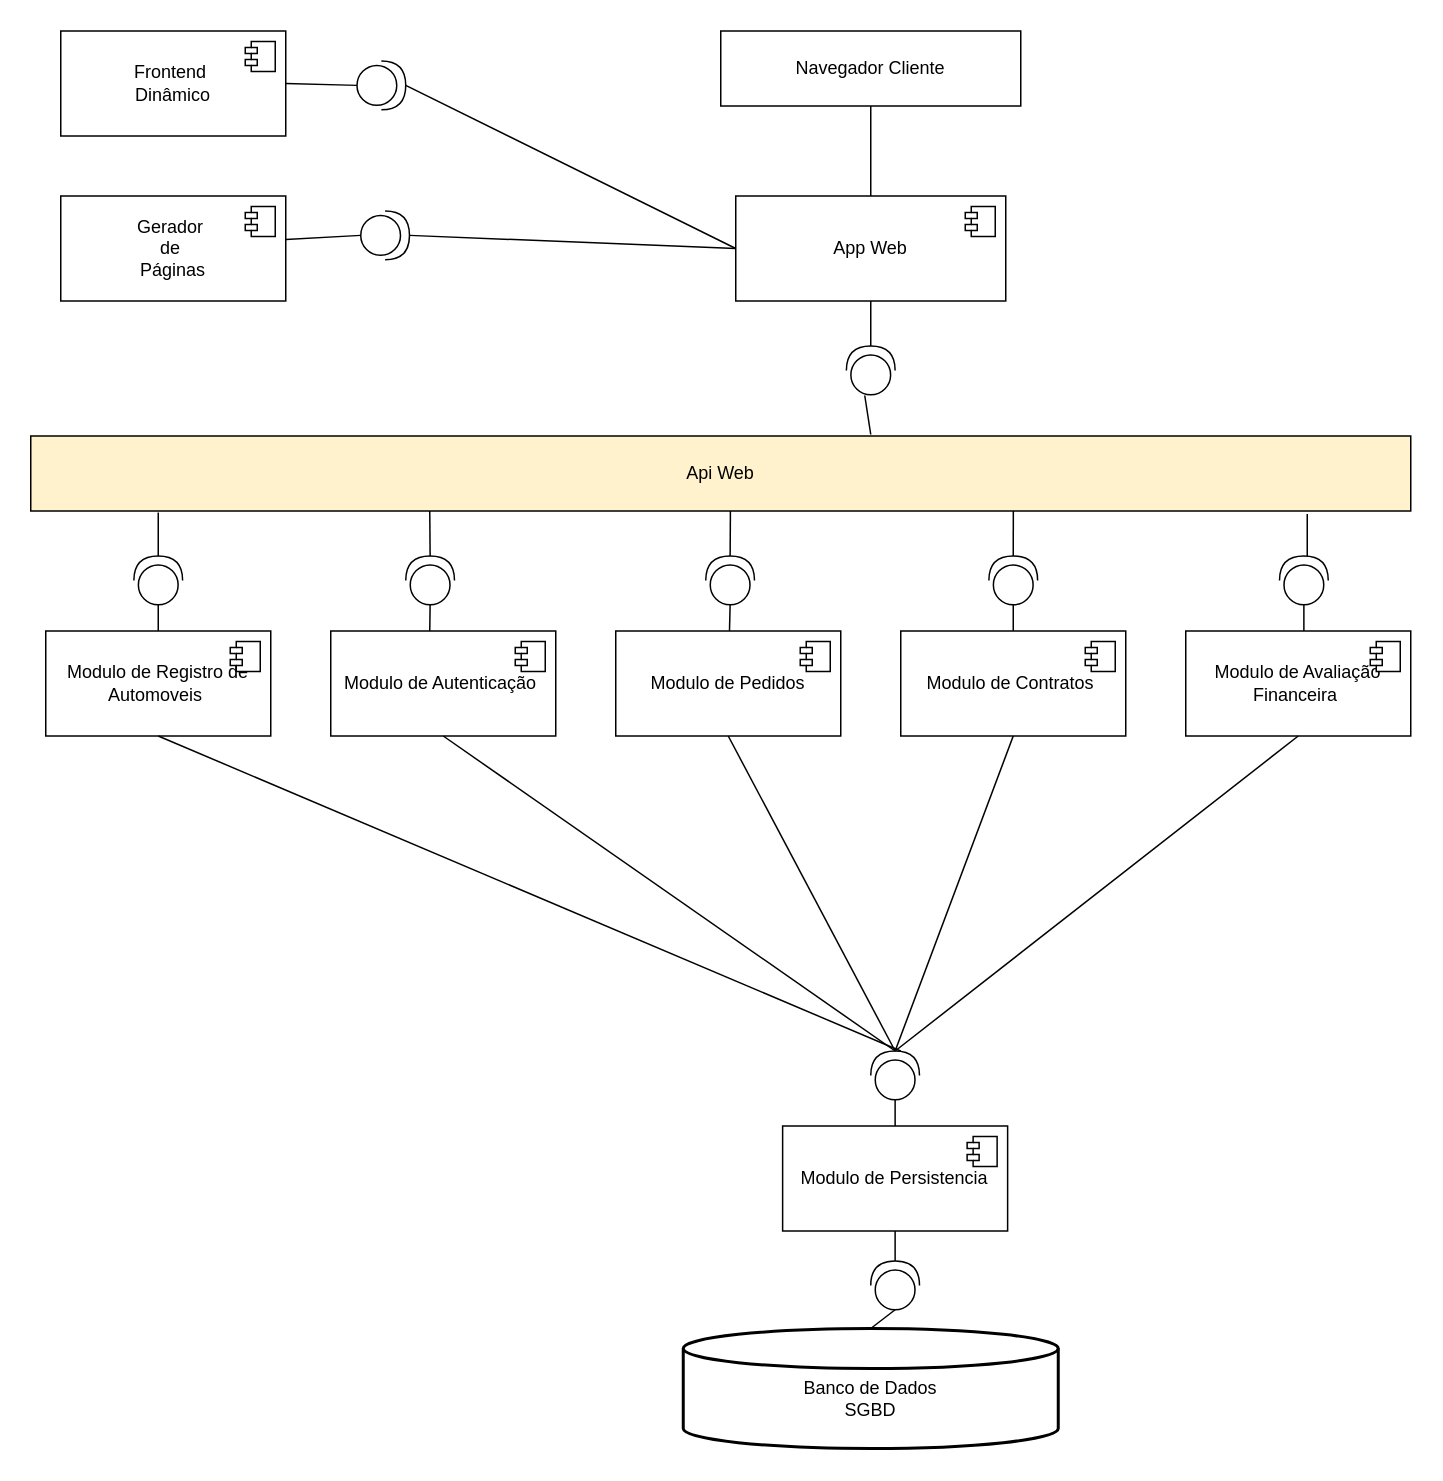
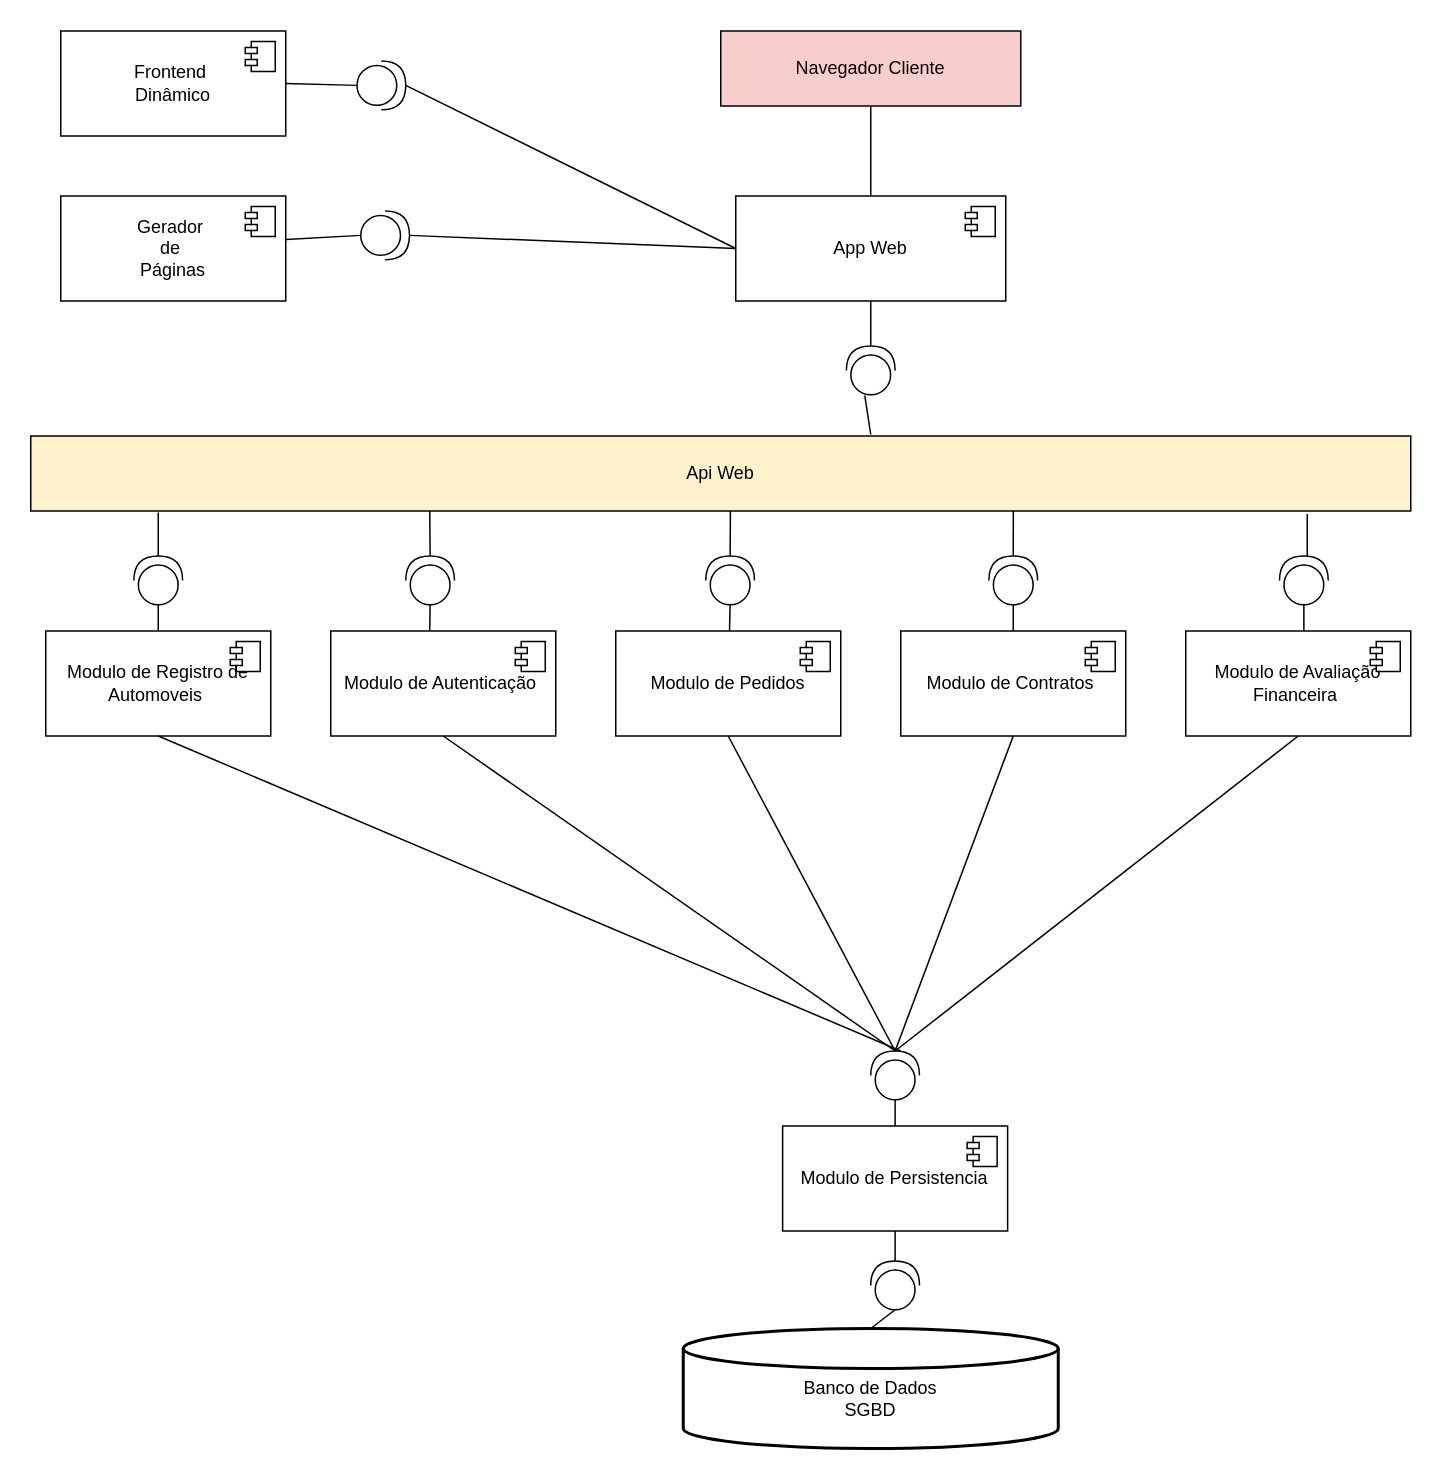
(871, 68) -> (871, 68)
